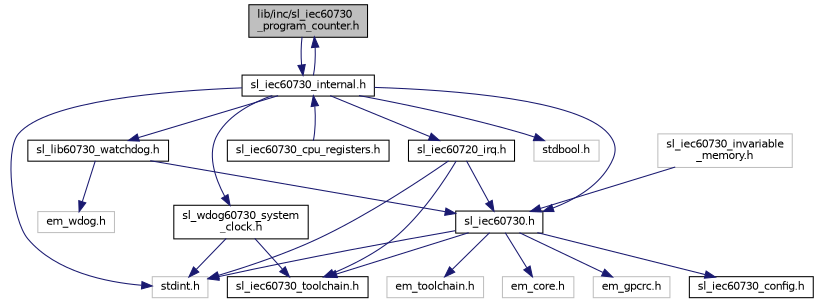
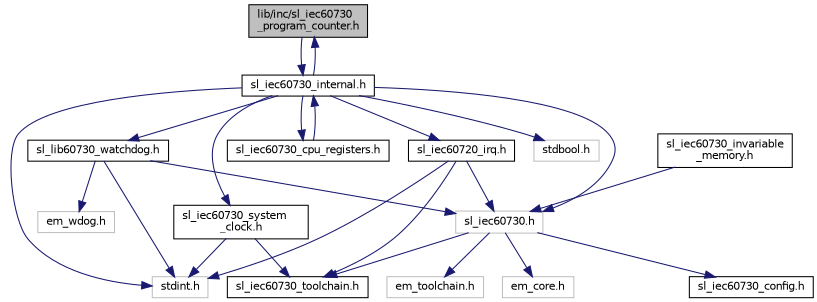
none -> (301, 113)
(725, 151) -> (725, 151)
(241, 222) -> (241, 222)
(499, 222) -> (499, 222)
(337, 253) -> (136, 215)
(632, 287) -> none
